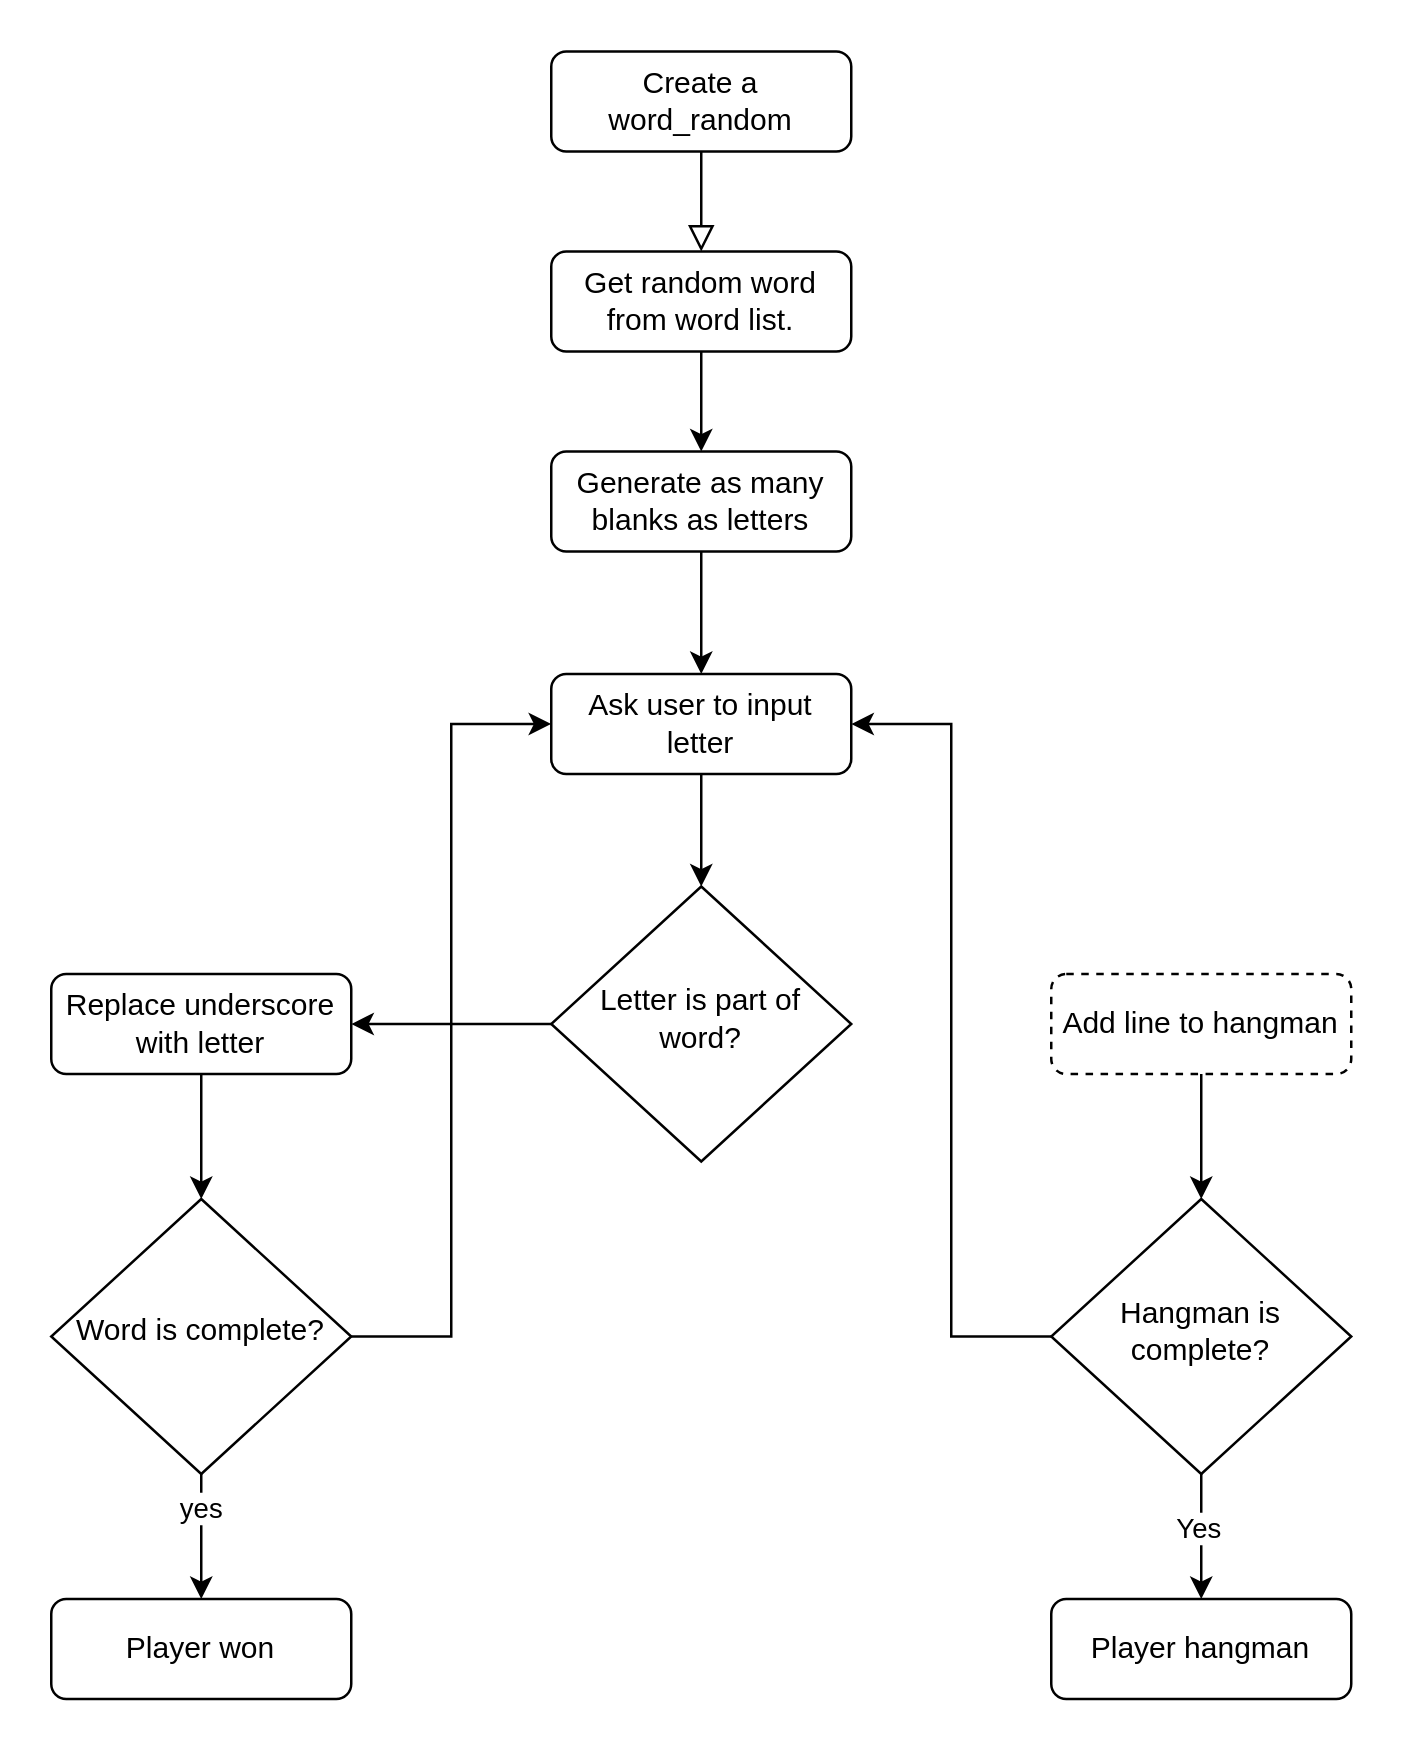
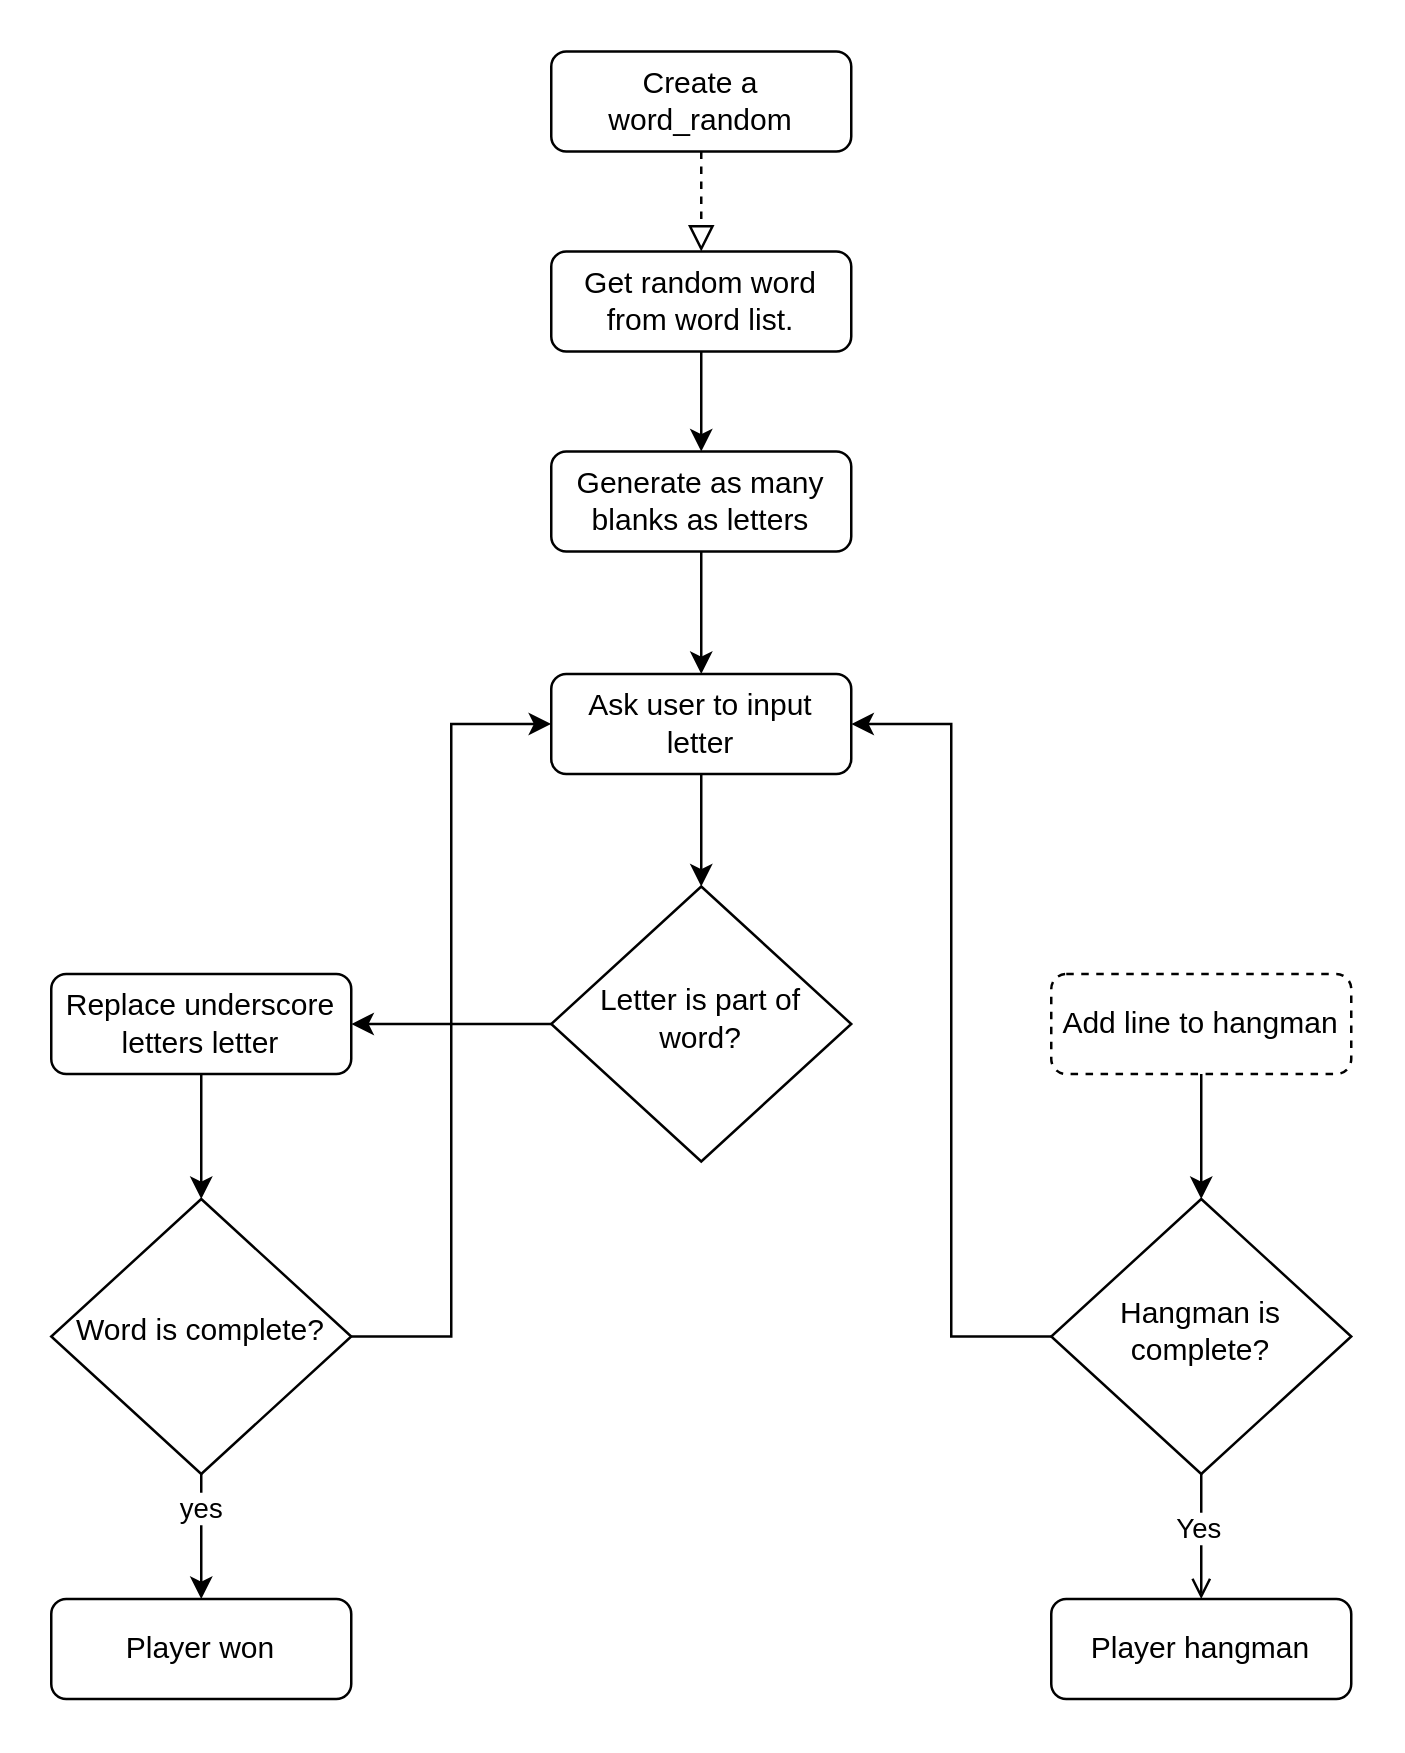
(701, 192) -> (701, 192)
(201, 1024) -> (201, 1024)
(1201, 1581) -> (1201, 1585)
